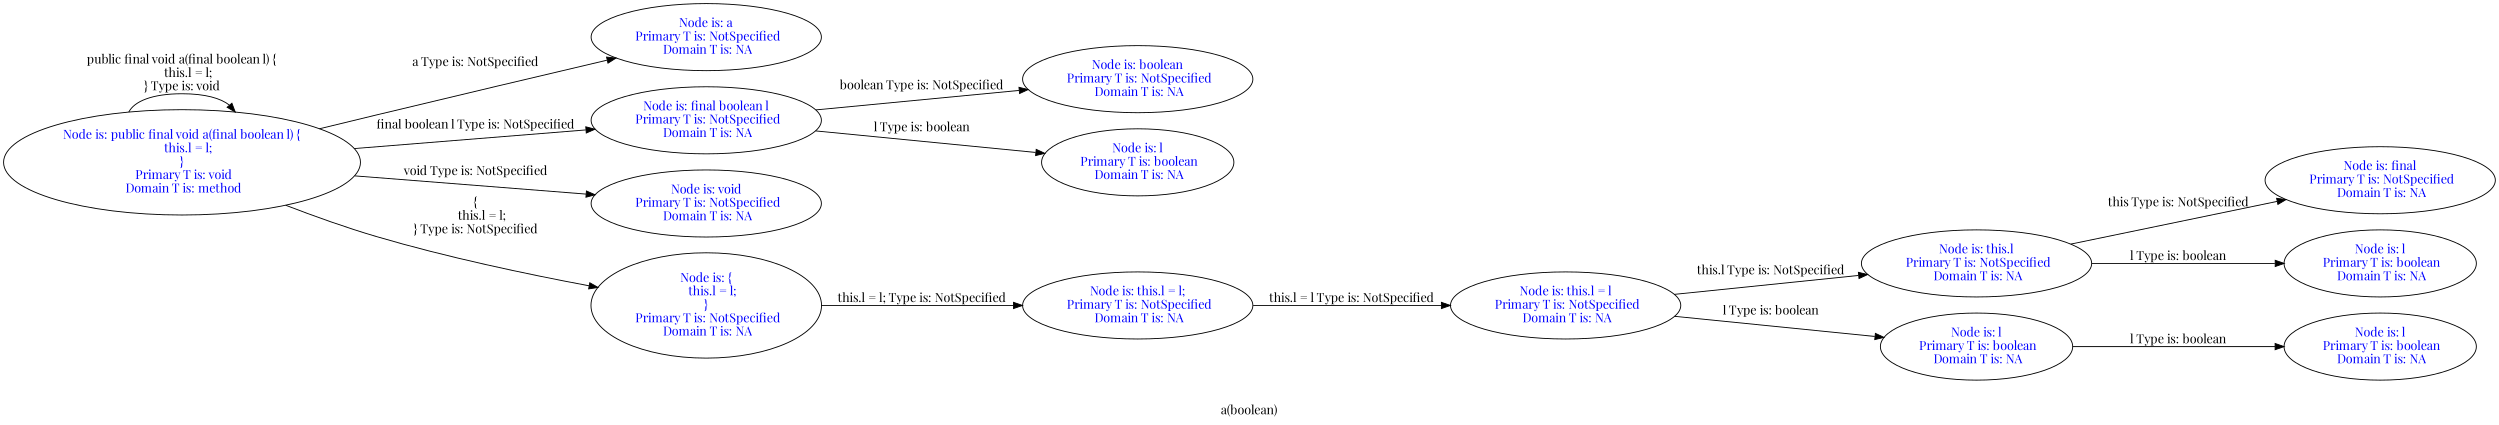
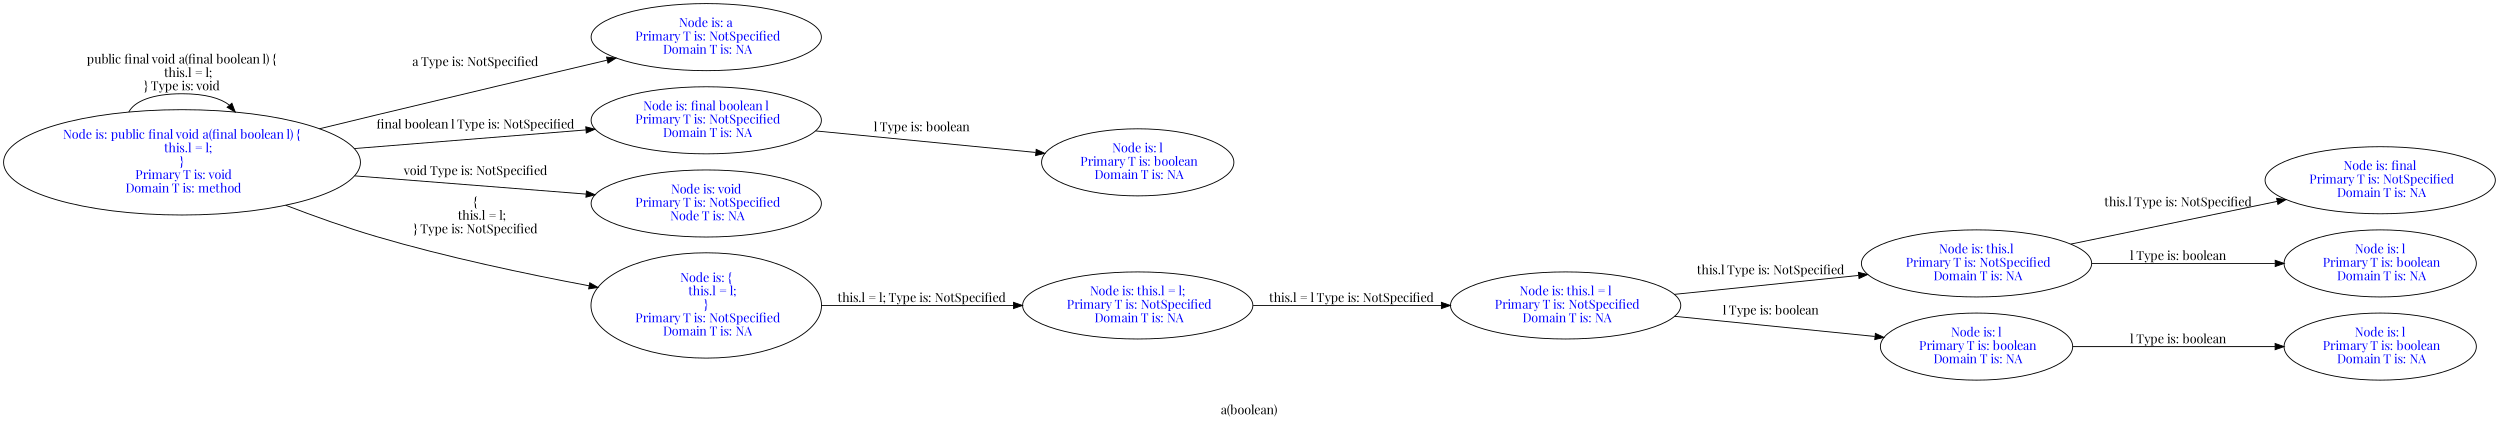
(1138, 79) -> none
(706, 203) -> (706, 203)
(2178, 203) -> (2178, 203)
